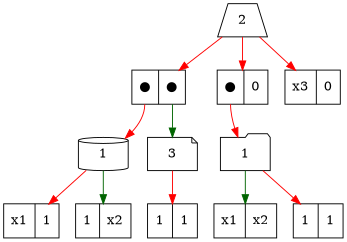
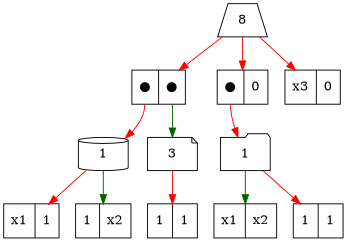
(243, 20) -> (243, 20)
